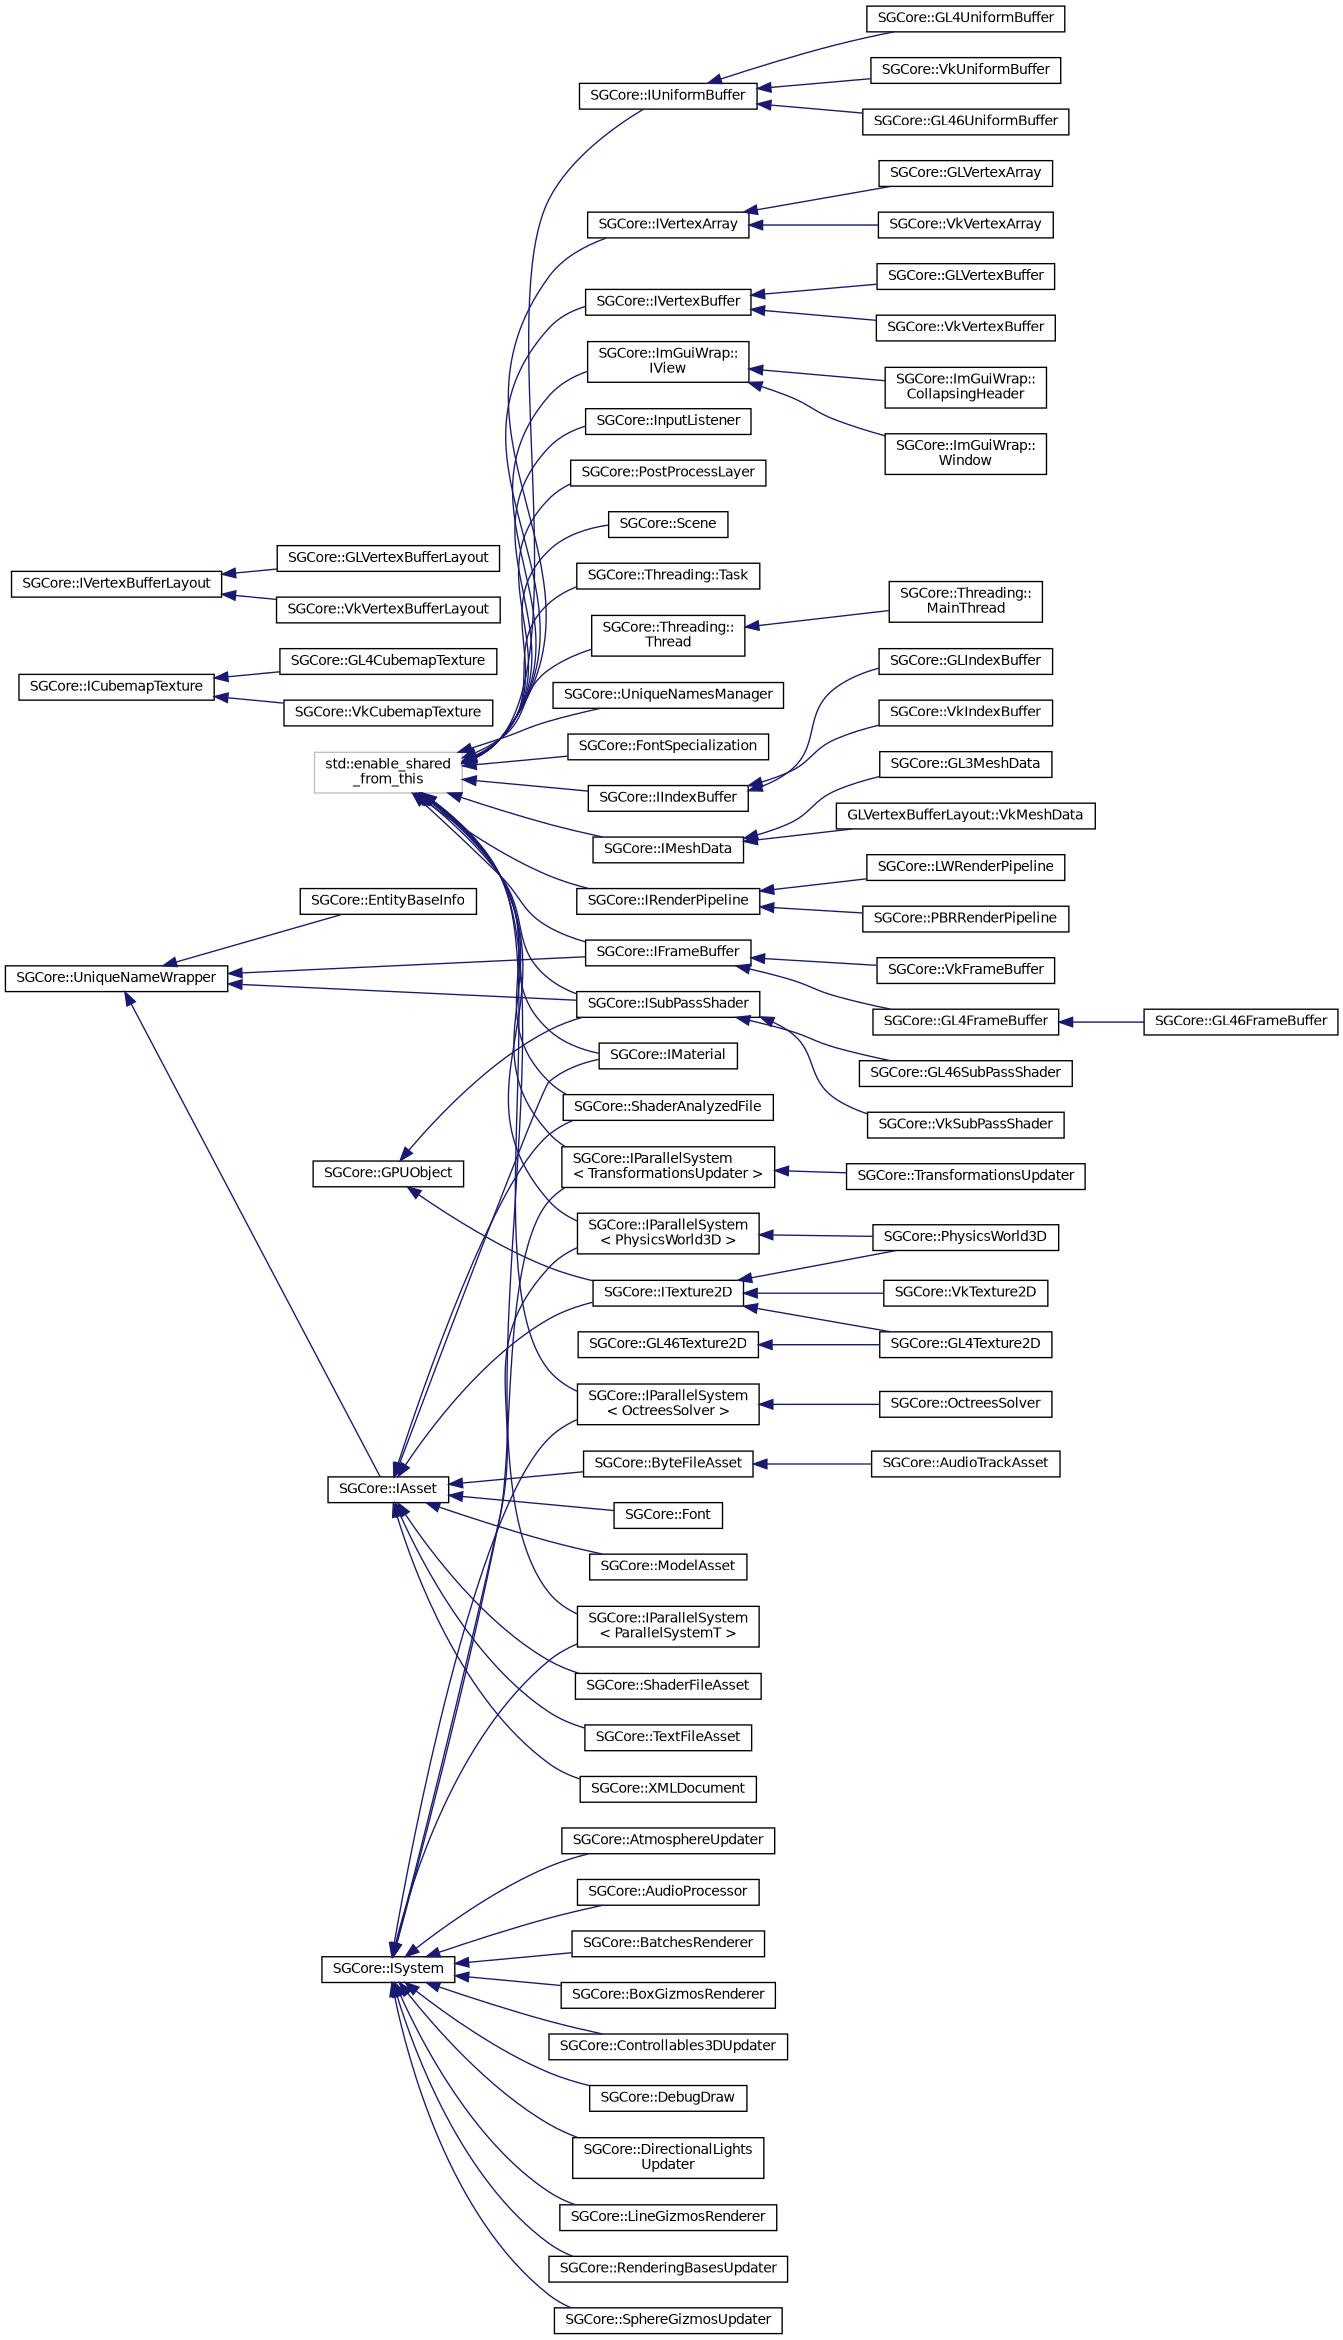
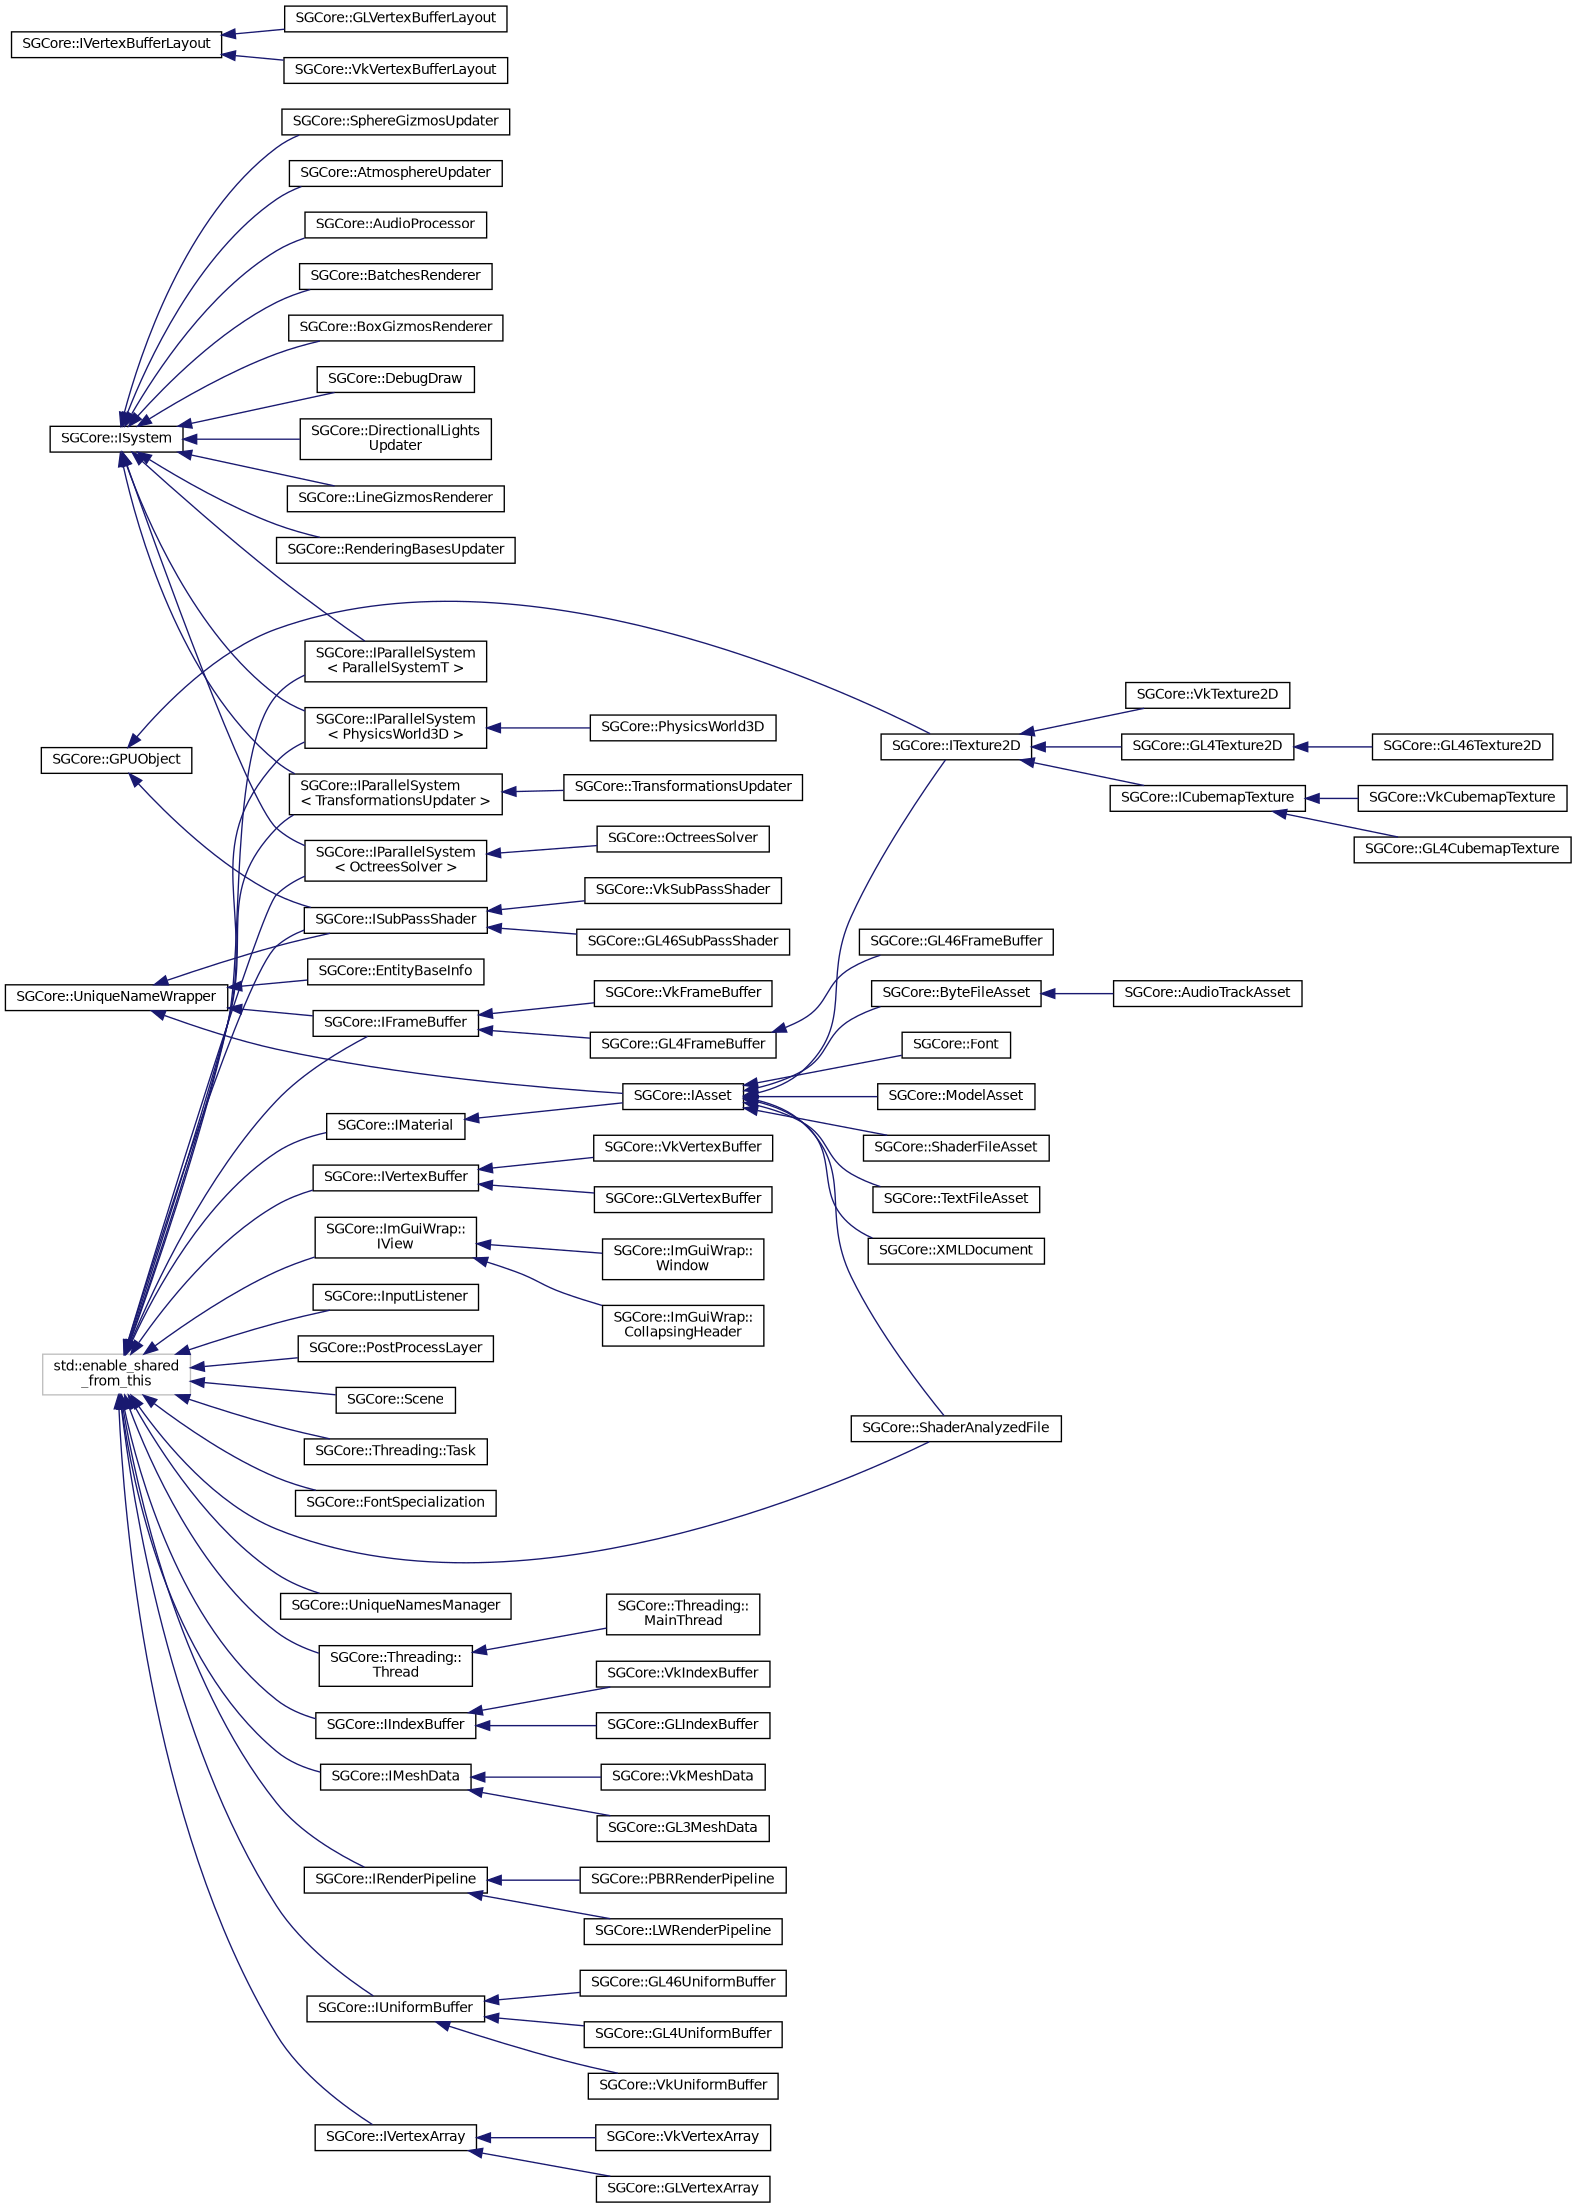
(966, 816) -> (683, 1777)
(482, 1246) -> (551, 1110)
(824, 1264) -> (1089, 774)
(826, 1345) -> (1340, 747)
(668, 2047) -> none
